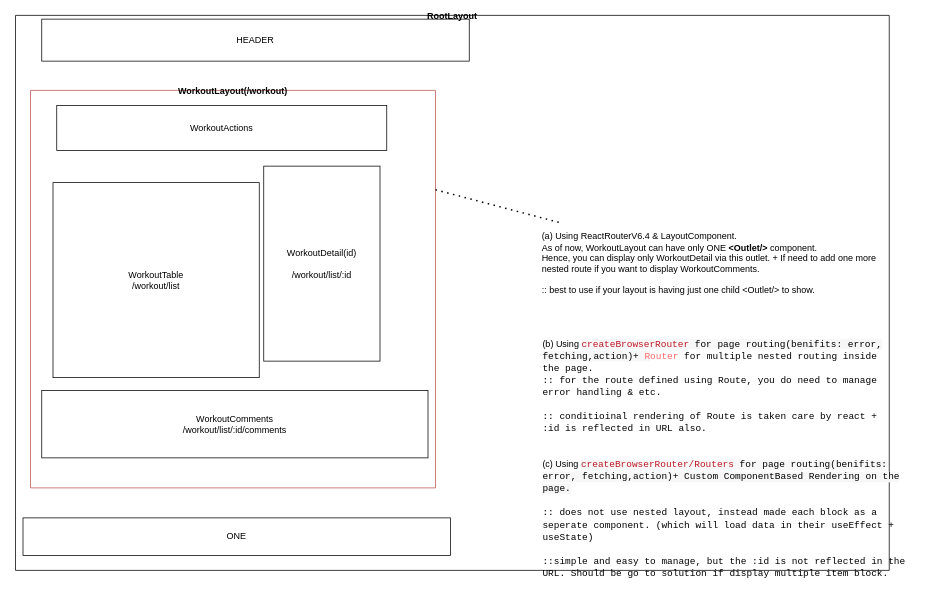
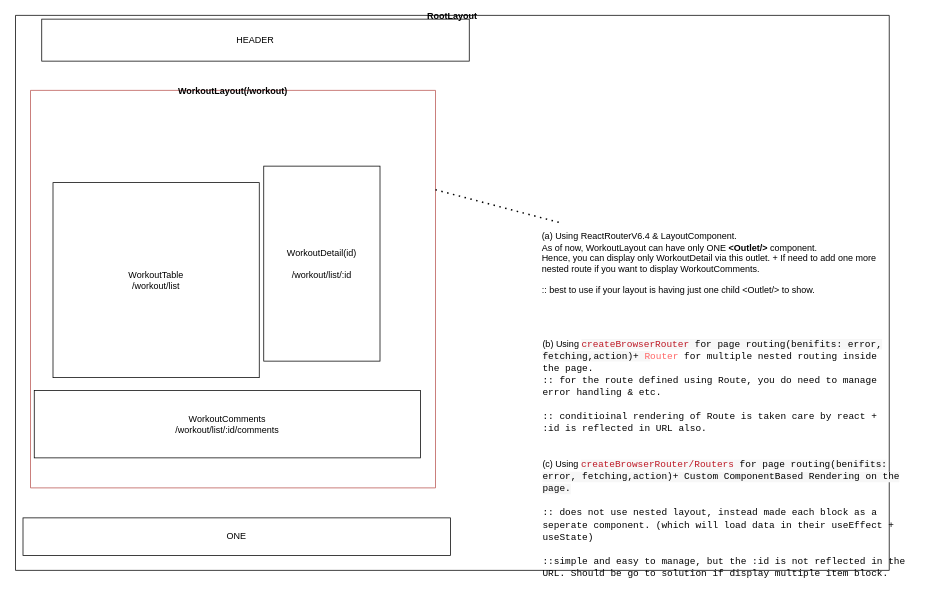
(222, 128) -> none
(235, 424) -> (227, 424)
